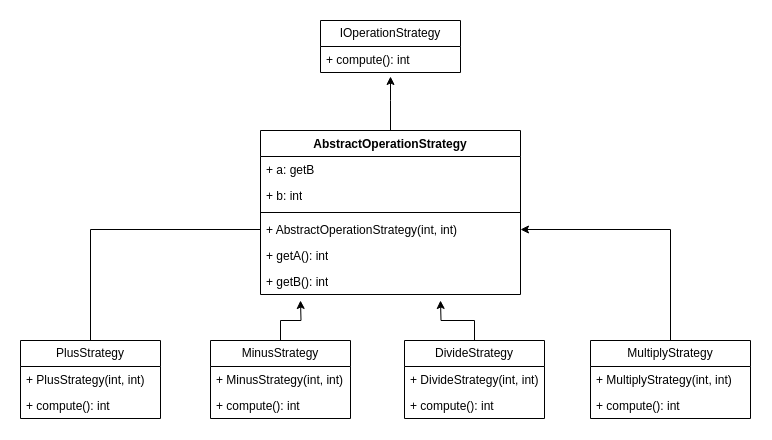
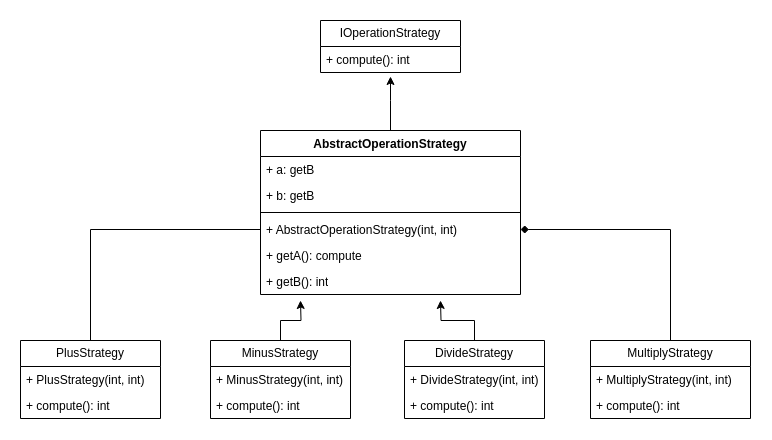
(287, 197) -> (292, 197)
(529, 230) -> (529, 230)
(304, 257) -> (319, 257)
